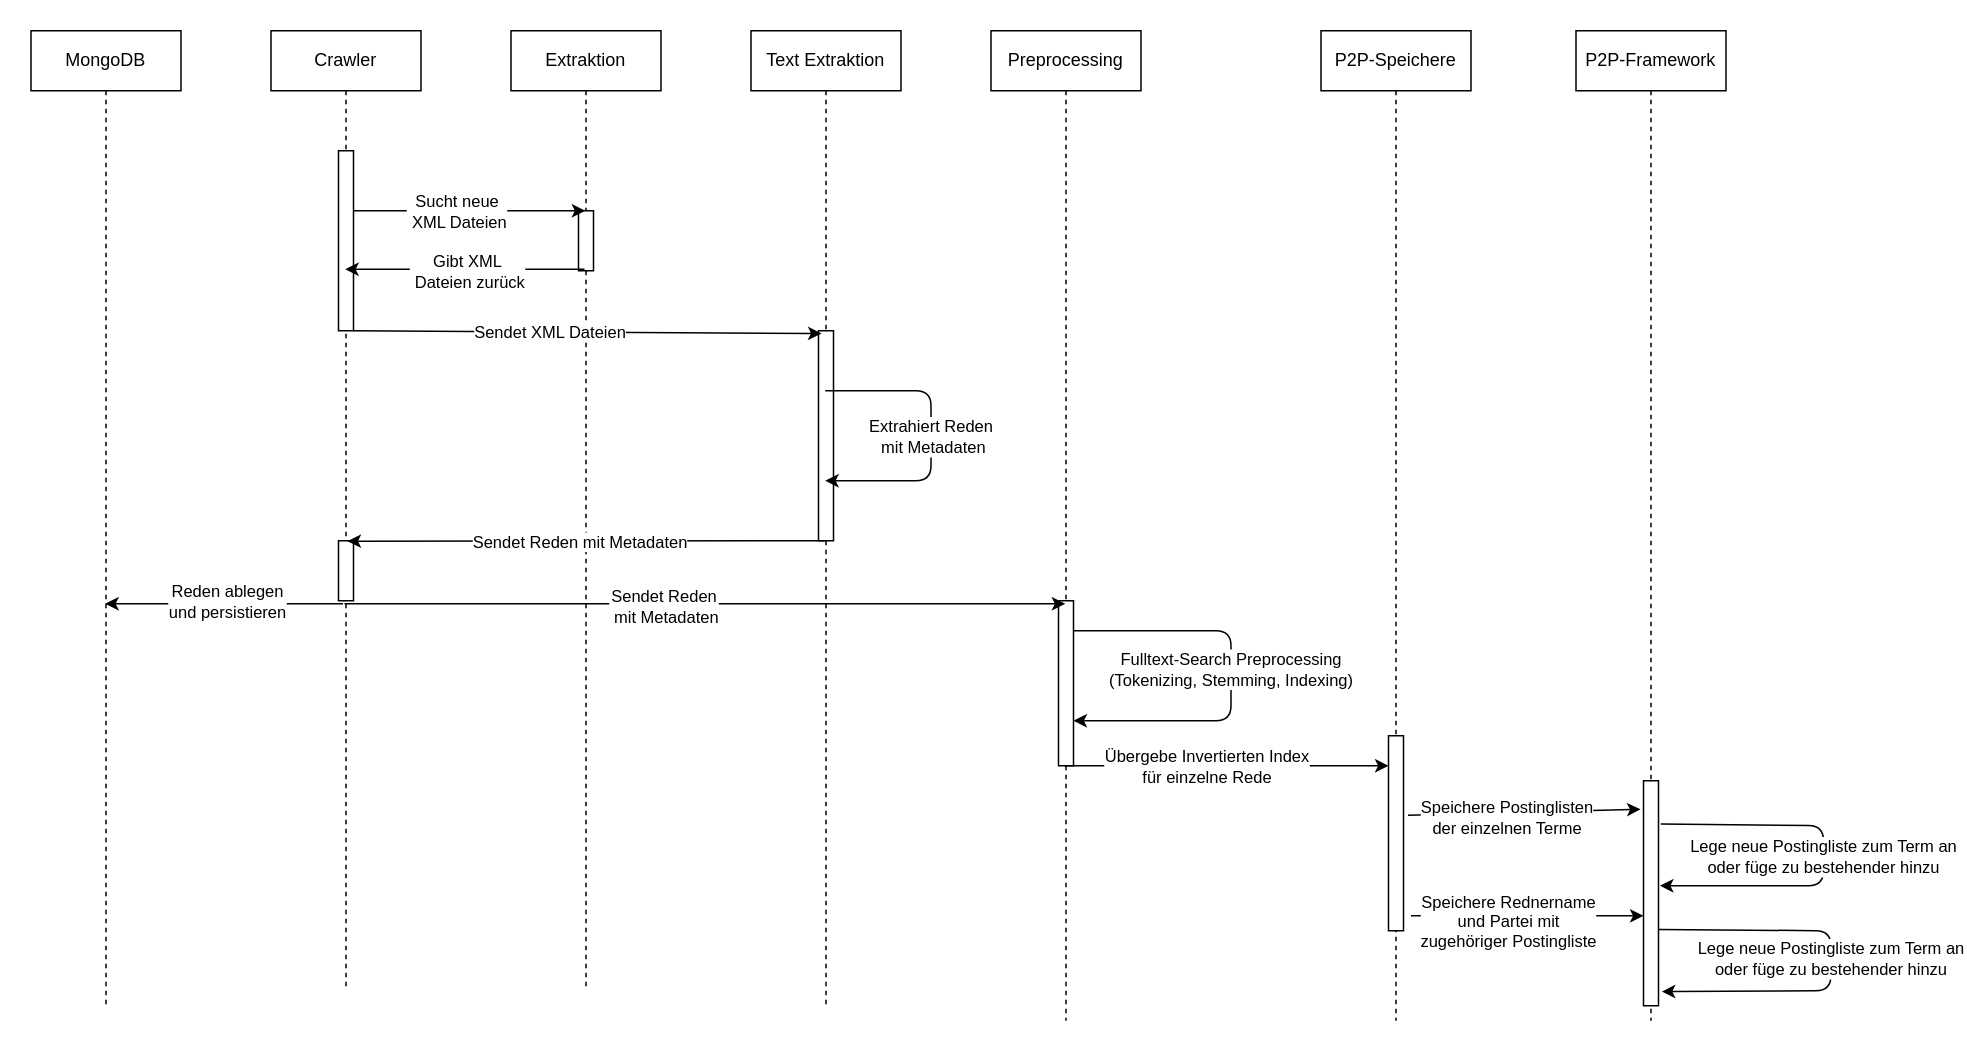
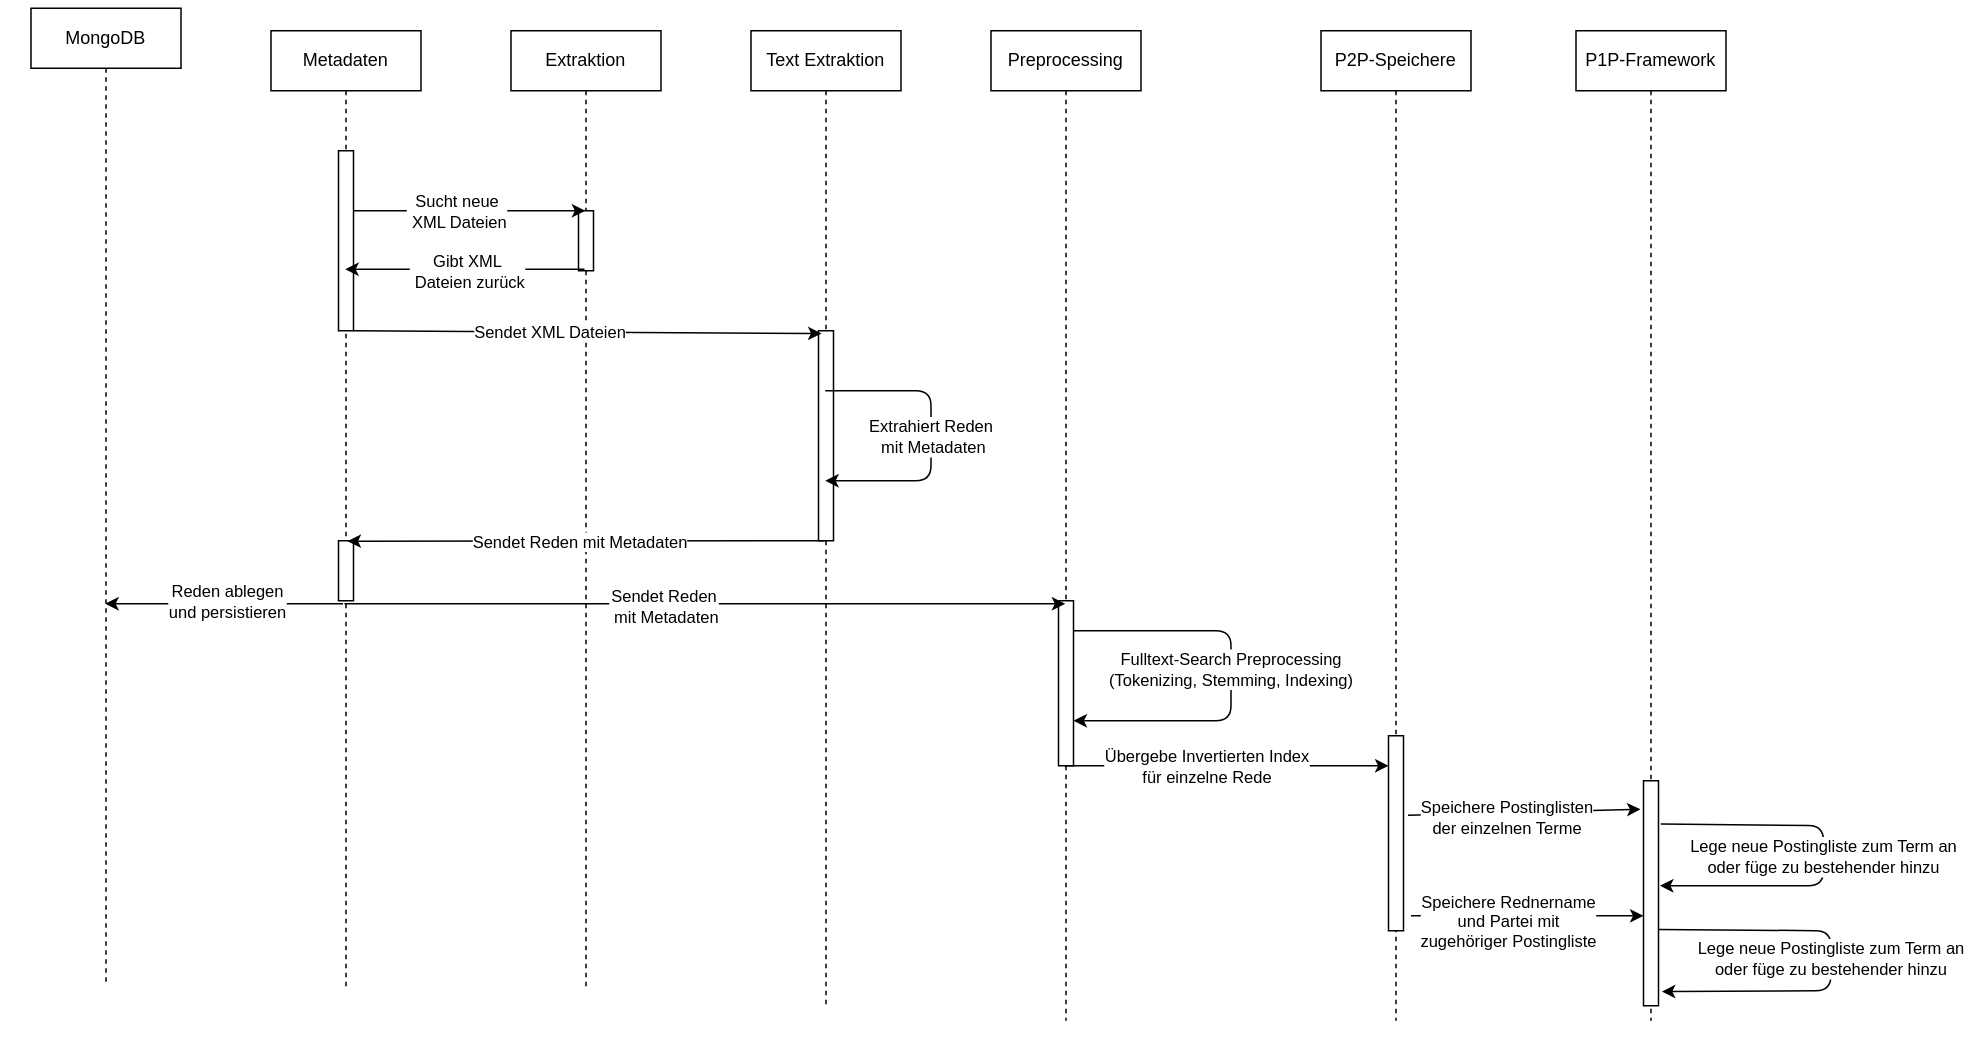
(346, 61) -> (346, 61)
(1651, 61) -> (1651, 61)
(106, 518) -> (106, 496)
